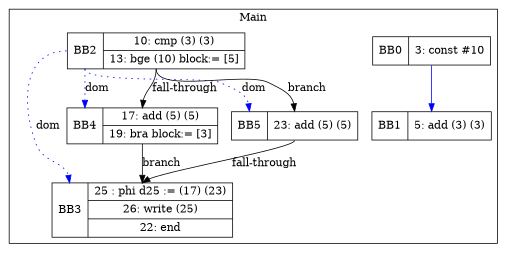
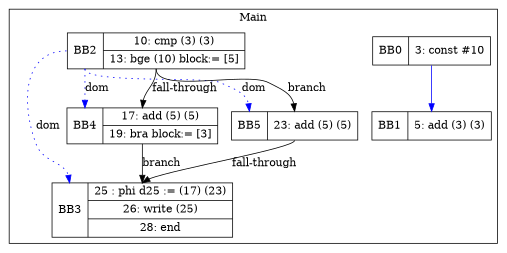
(160, 228) -> (160, 228)
